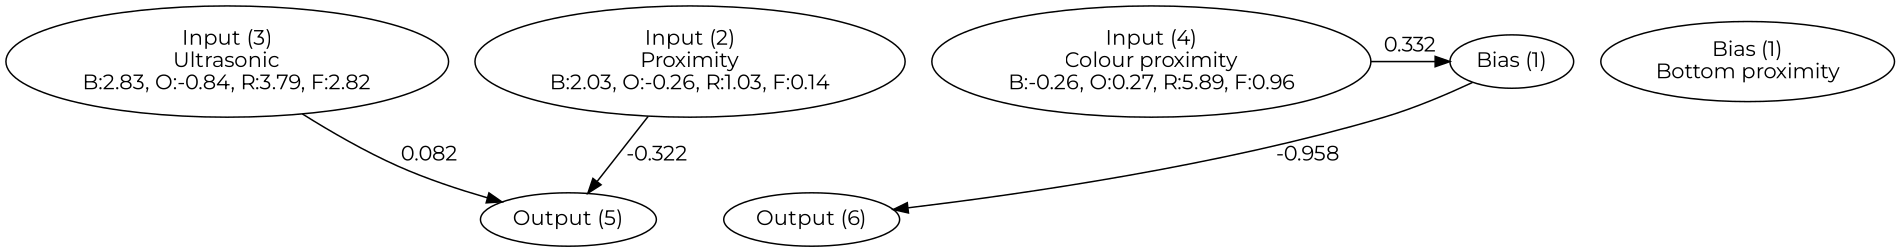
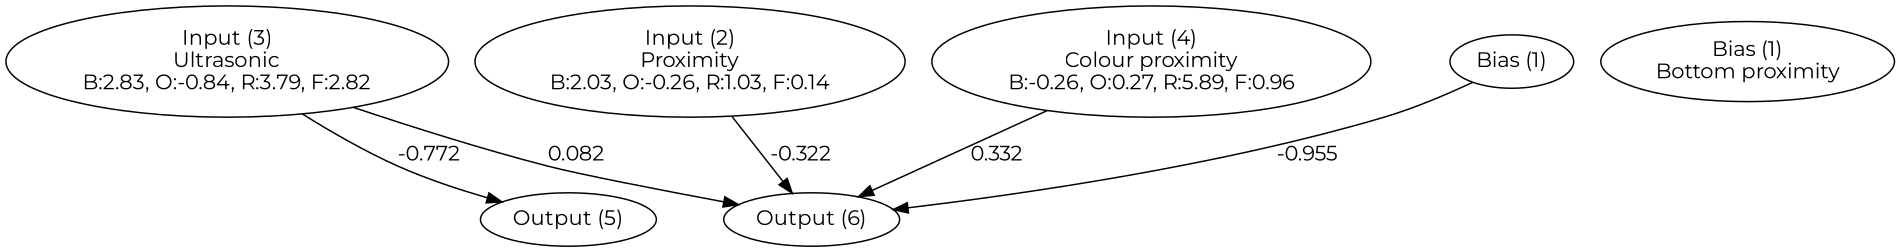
(1403, 62) -> (960, 150)
(623, 149) -> (757, 149)
(430, 155) -> (430, 155)
(1308, 155) -> (1308, 155)
none -> (536, 163)
